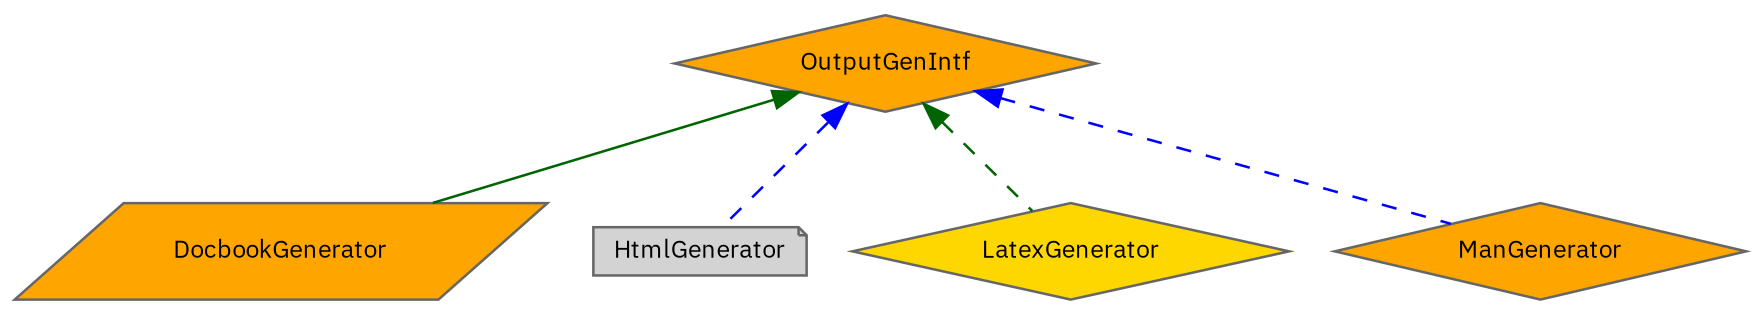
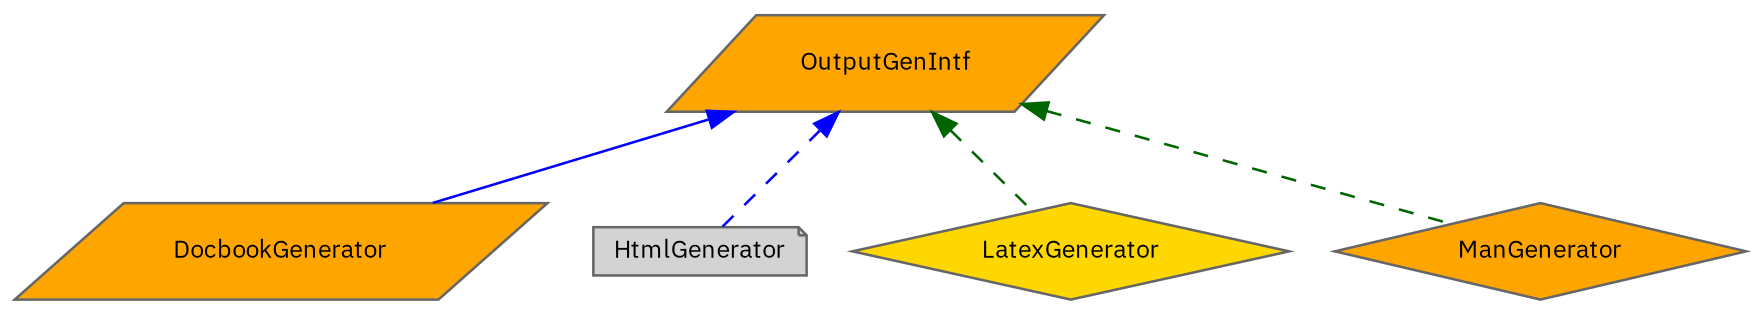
(885, 63) -> (885, 63)
(604, 151) -> (571, 161)
(1226, 161) -> (1249, 167)
